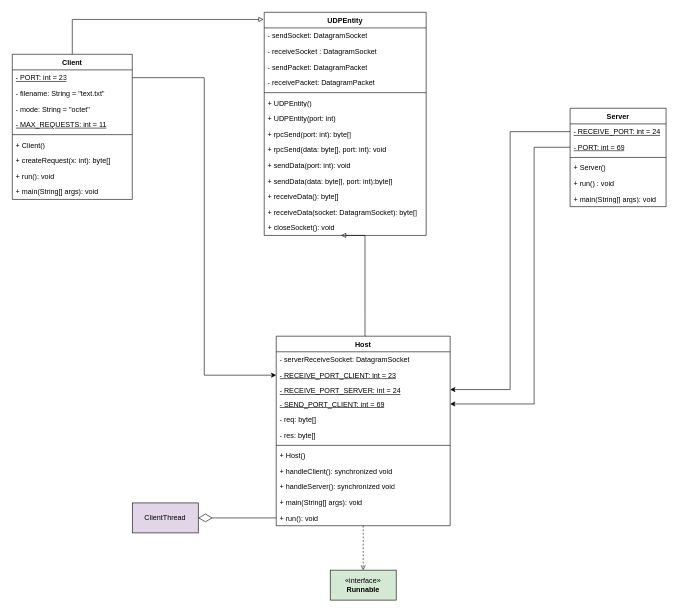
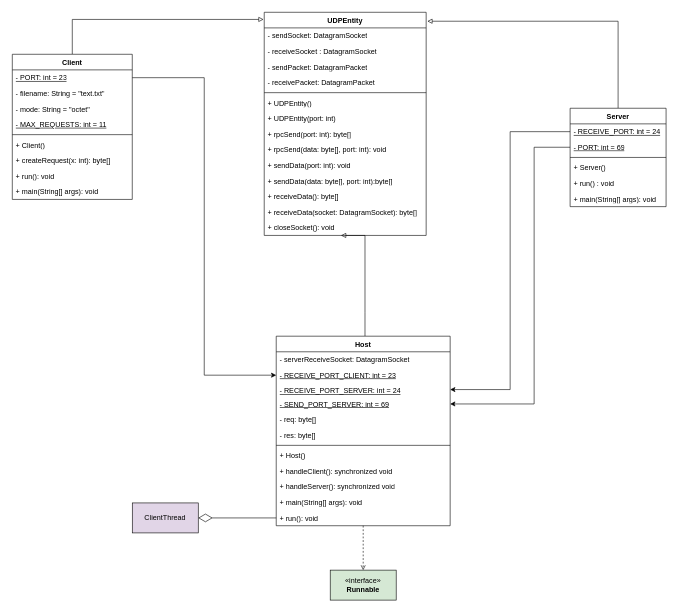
none -> (569, 21)
(331, 405) -> (331, 405)
